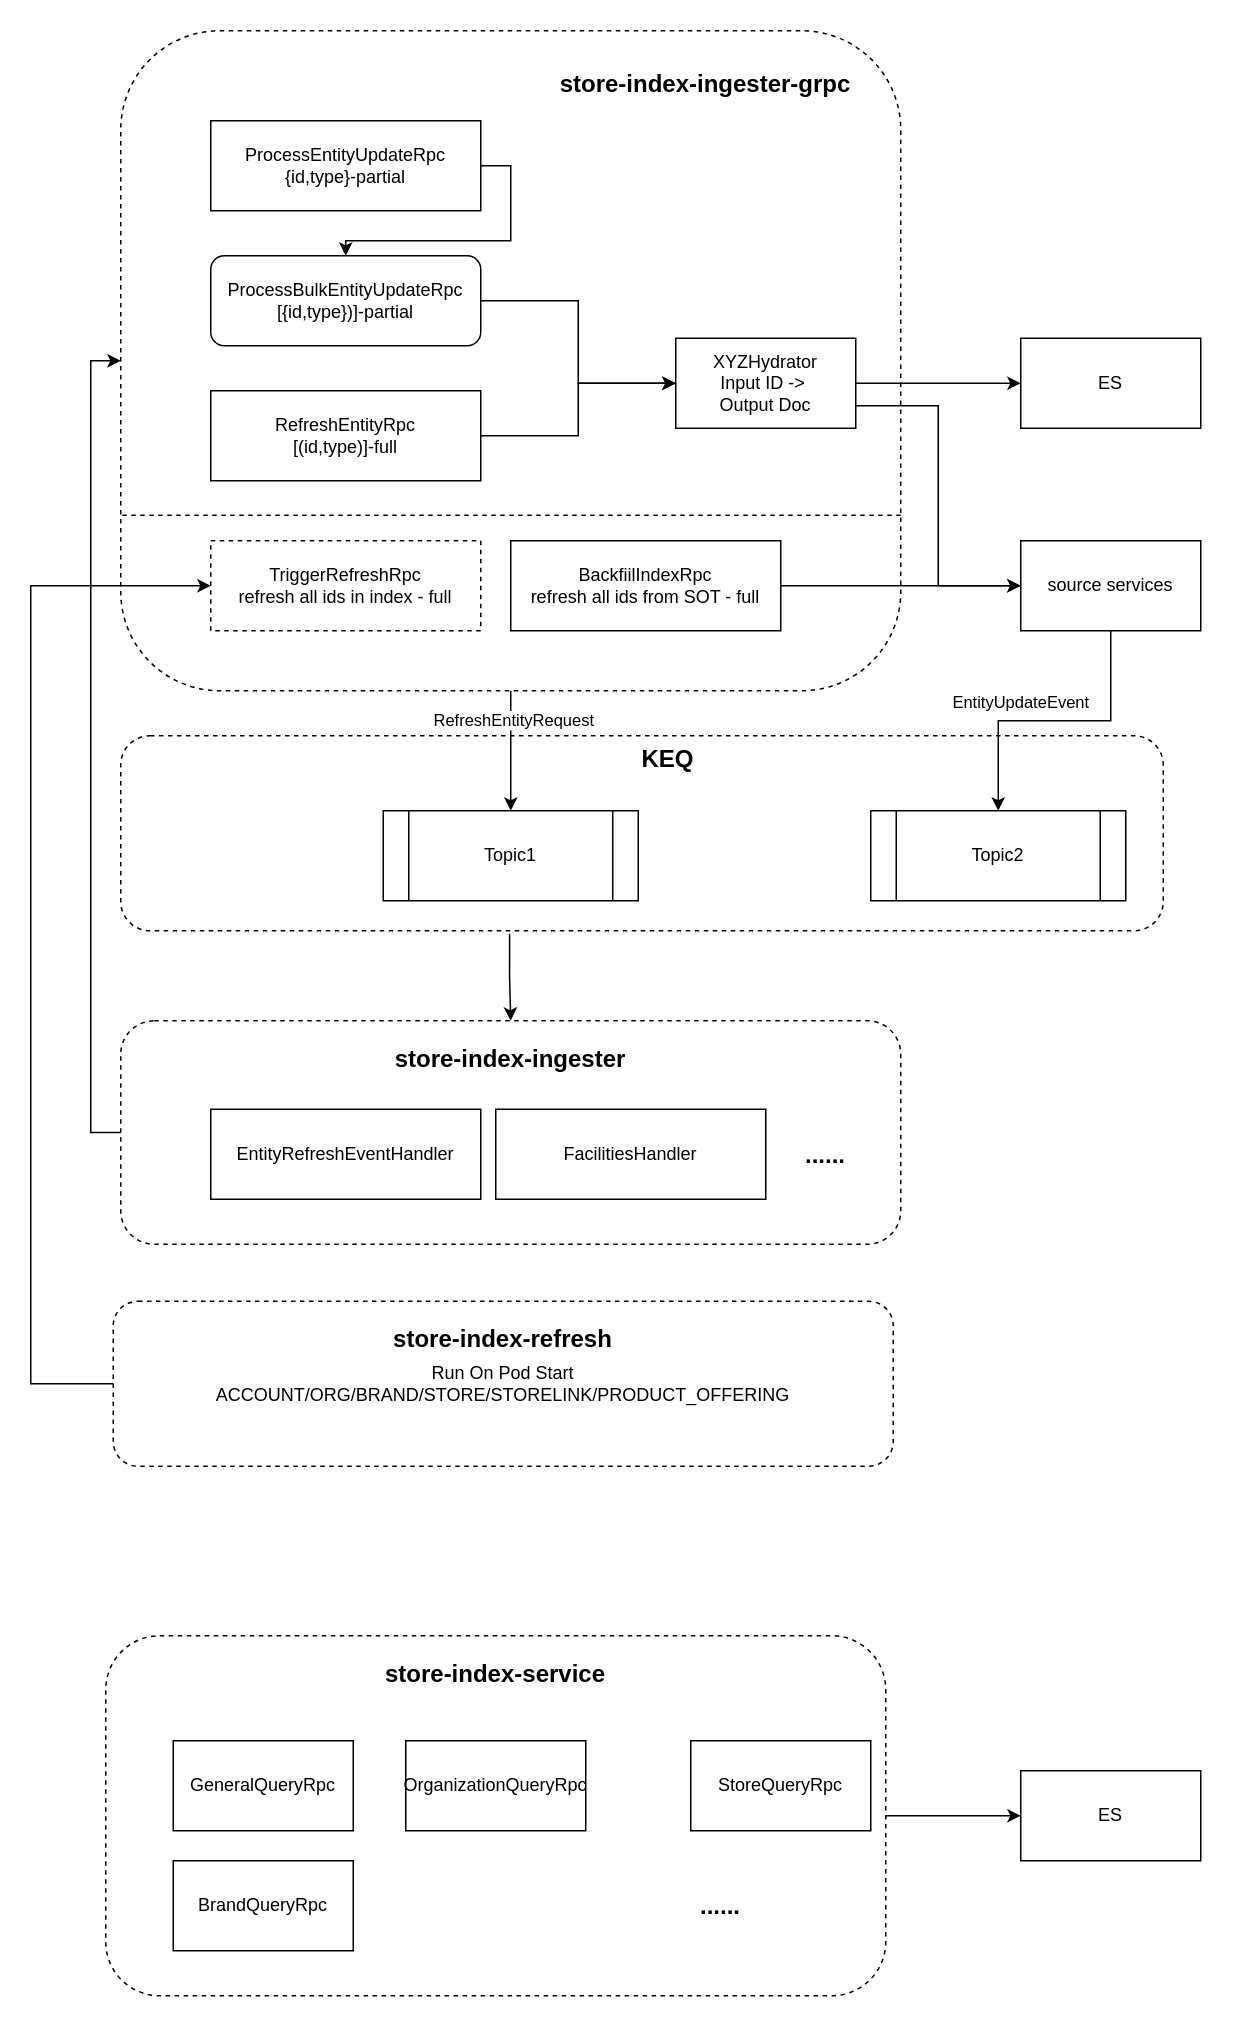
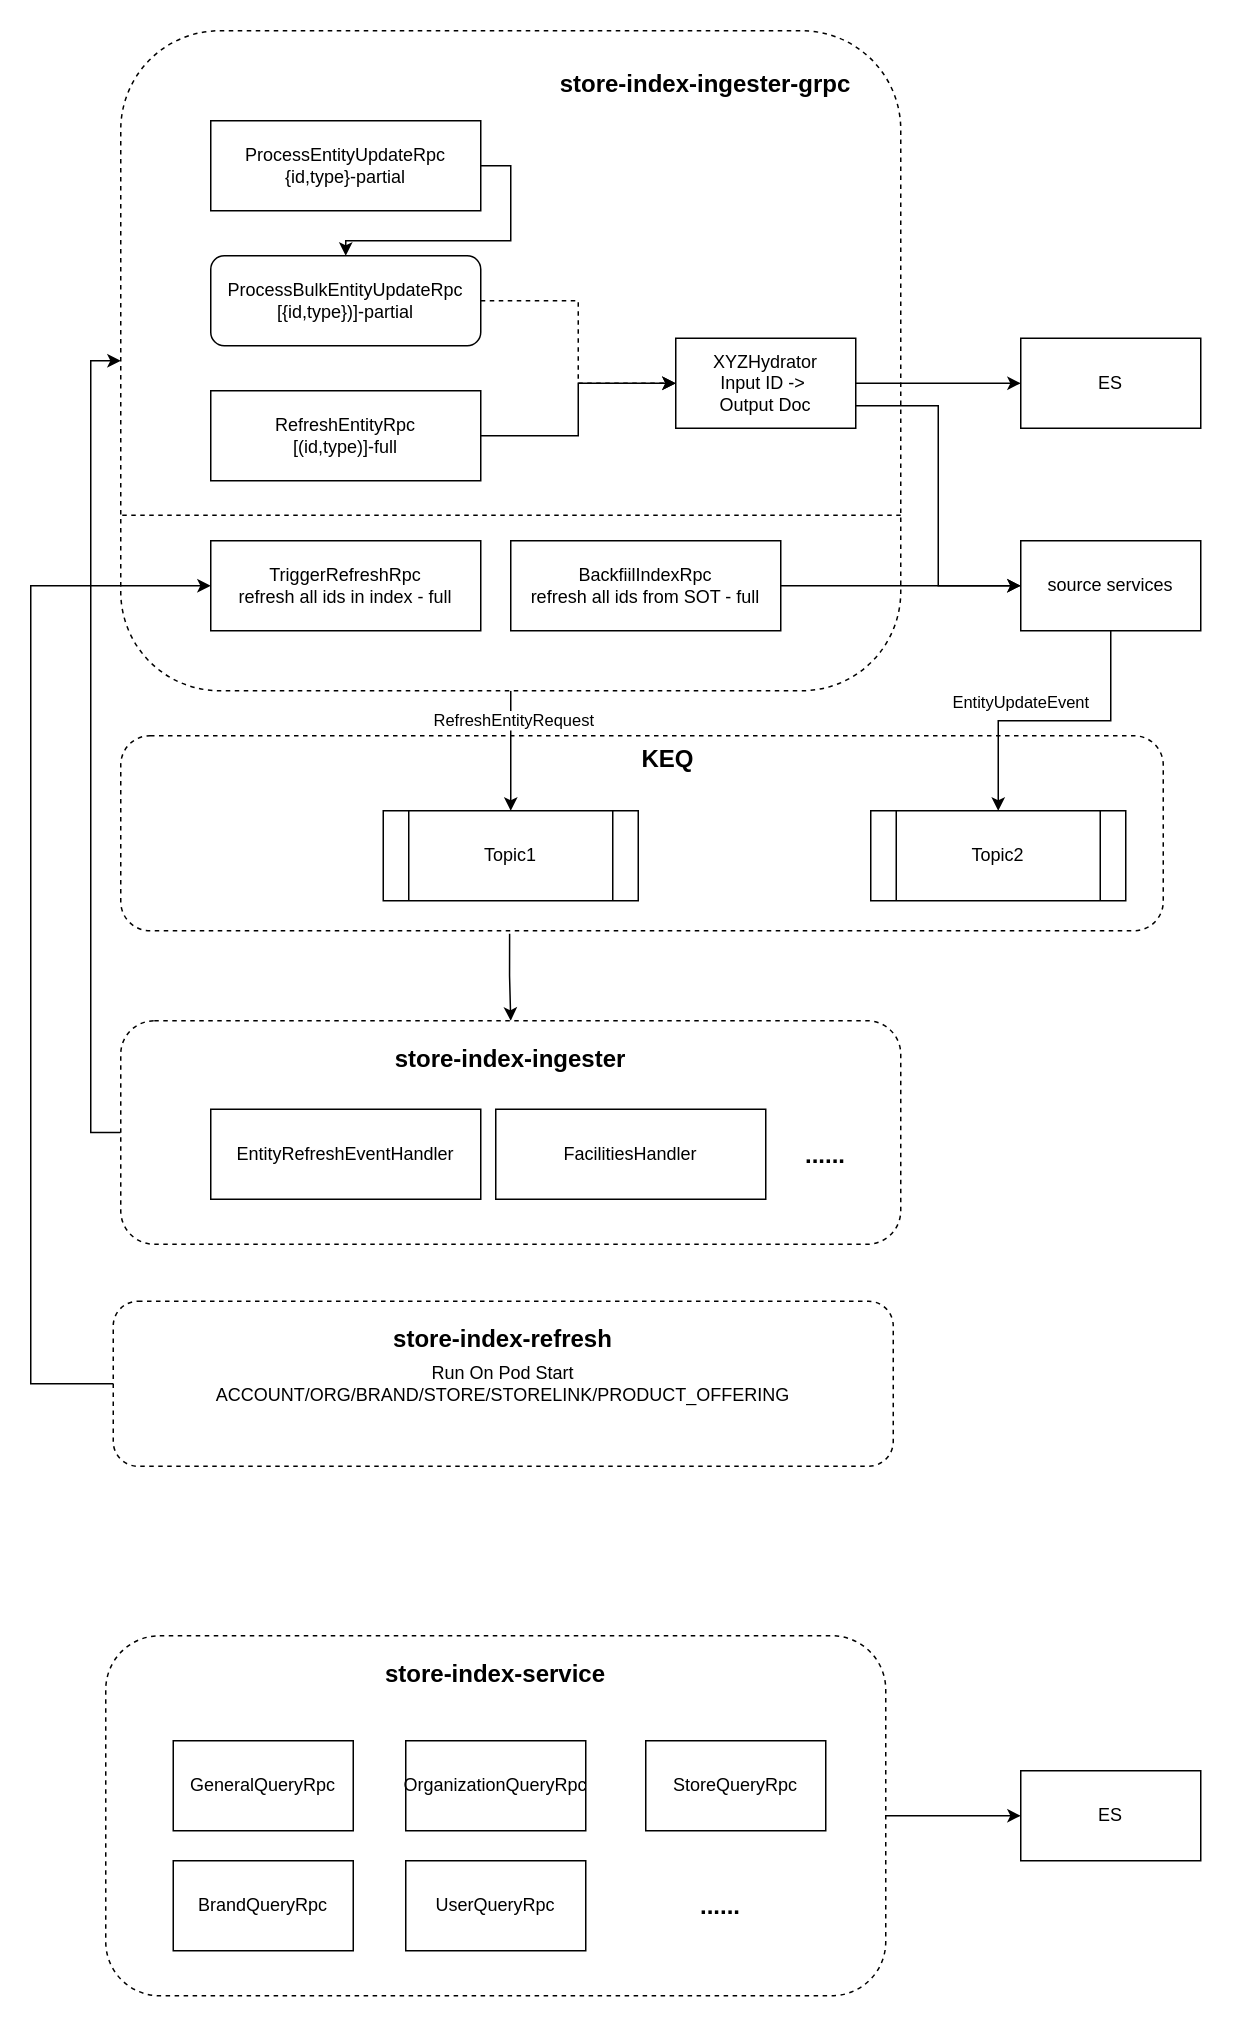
(570, 301) -> (570, 301)
(346, 586) -> (346, 586)
(781, 1786) -> (736, 1786)
none -> (496, 1906)
